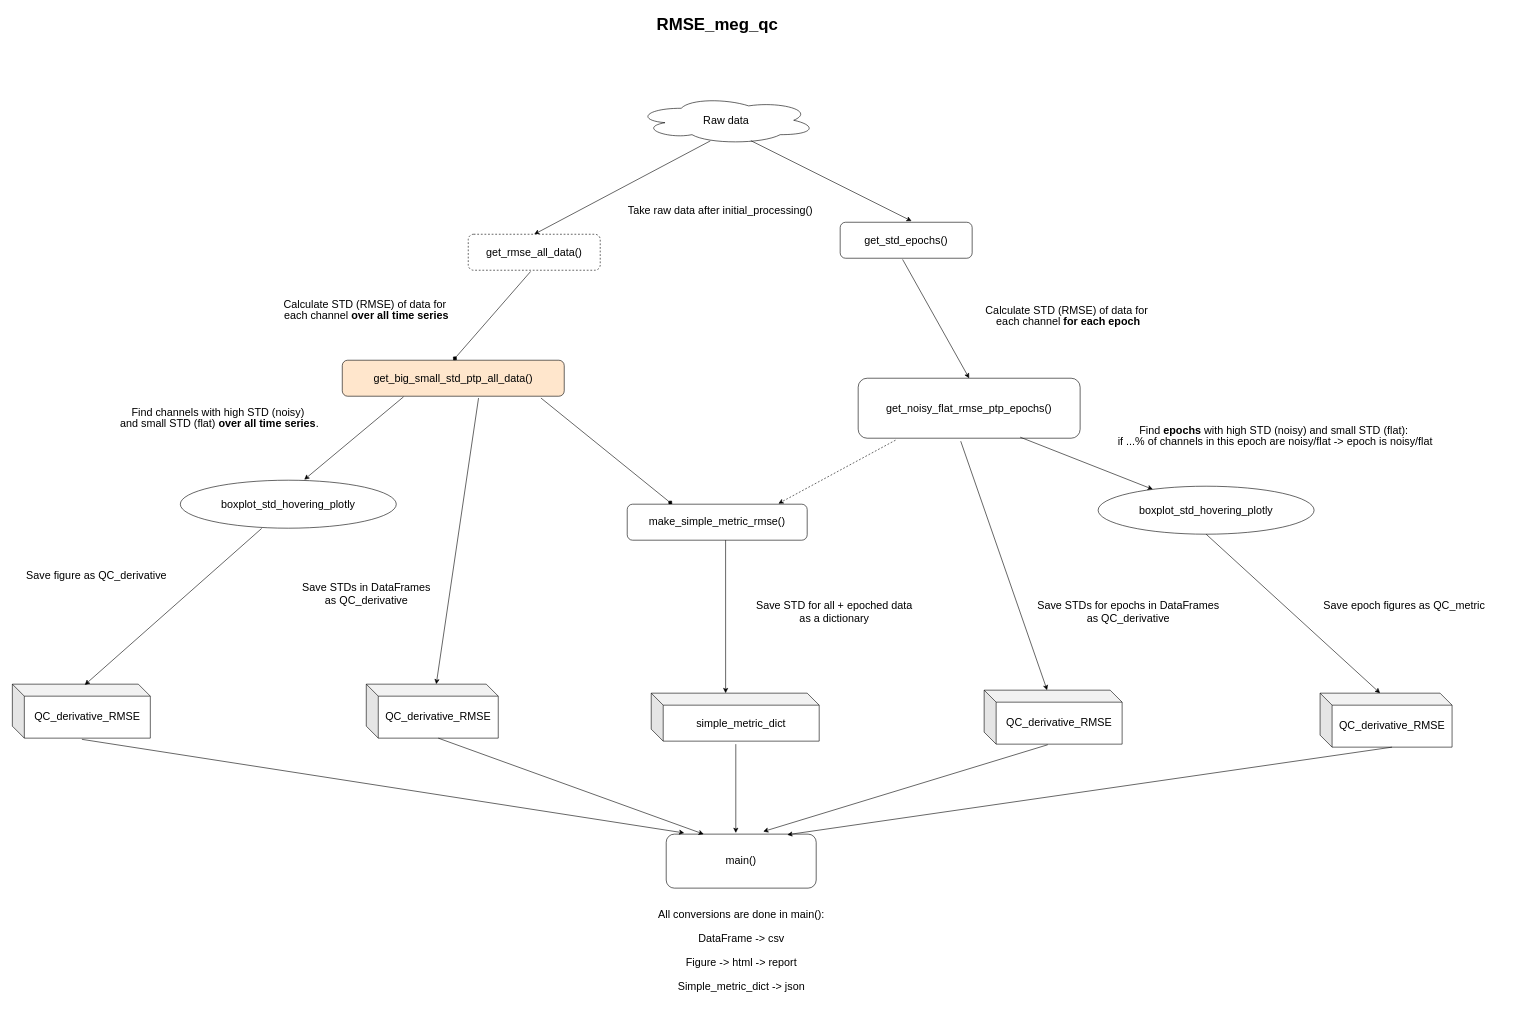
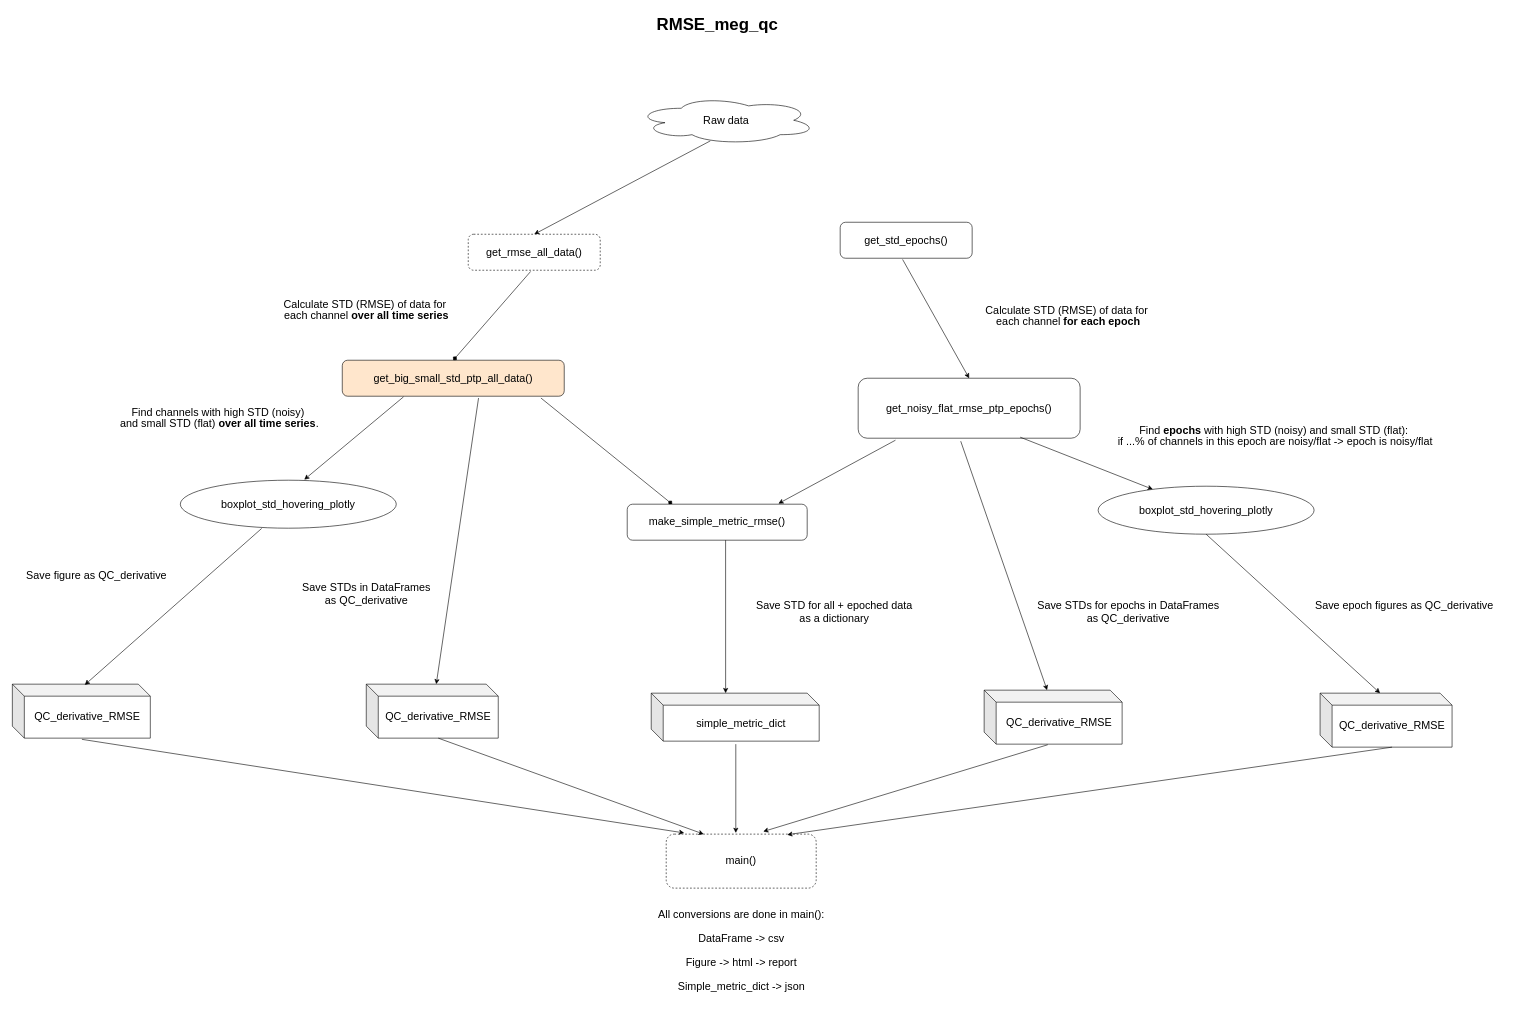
(830, 180) -> none
(720, 210) -> none
(838, 471) -> (838, 471)
(1405, 606) -> (1405, 606)
(741, 861) -> (741, 861)
